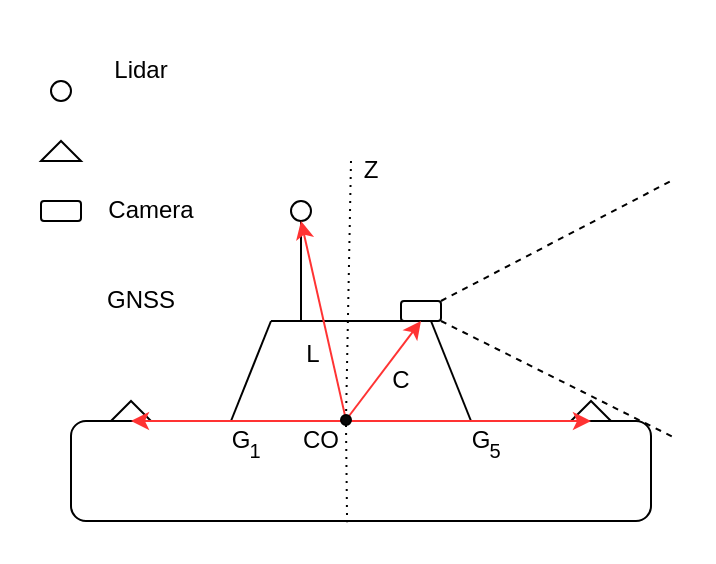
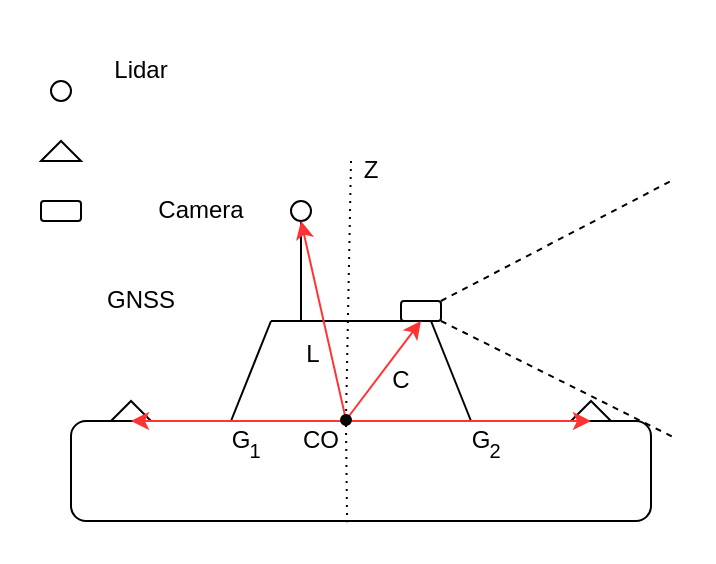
(151, 211) -> (201, 211)
(496, 451) -> (496, 451)
